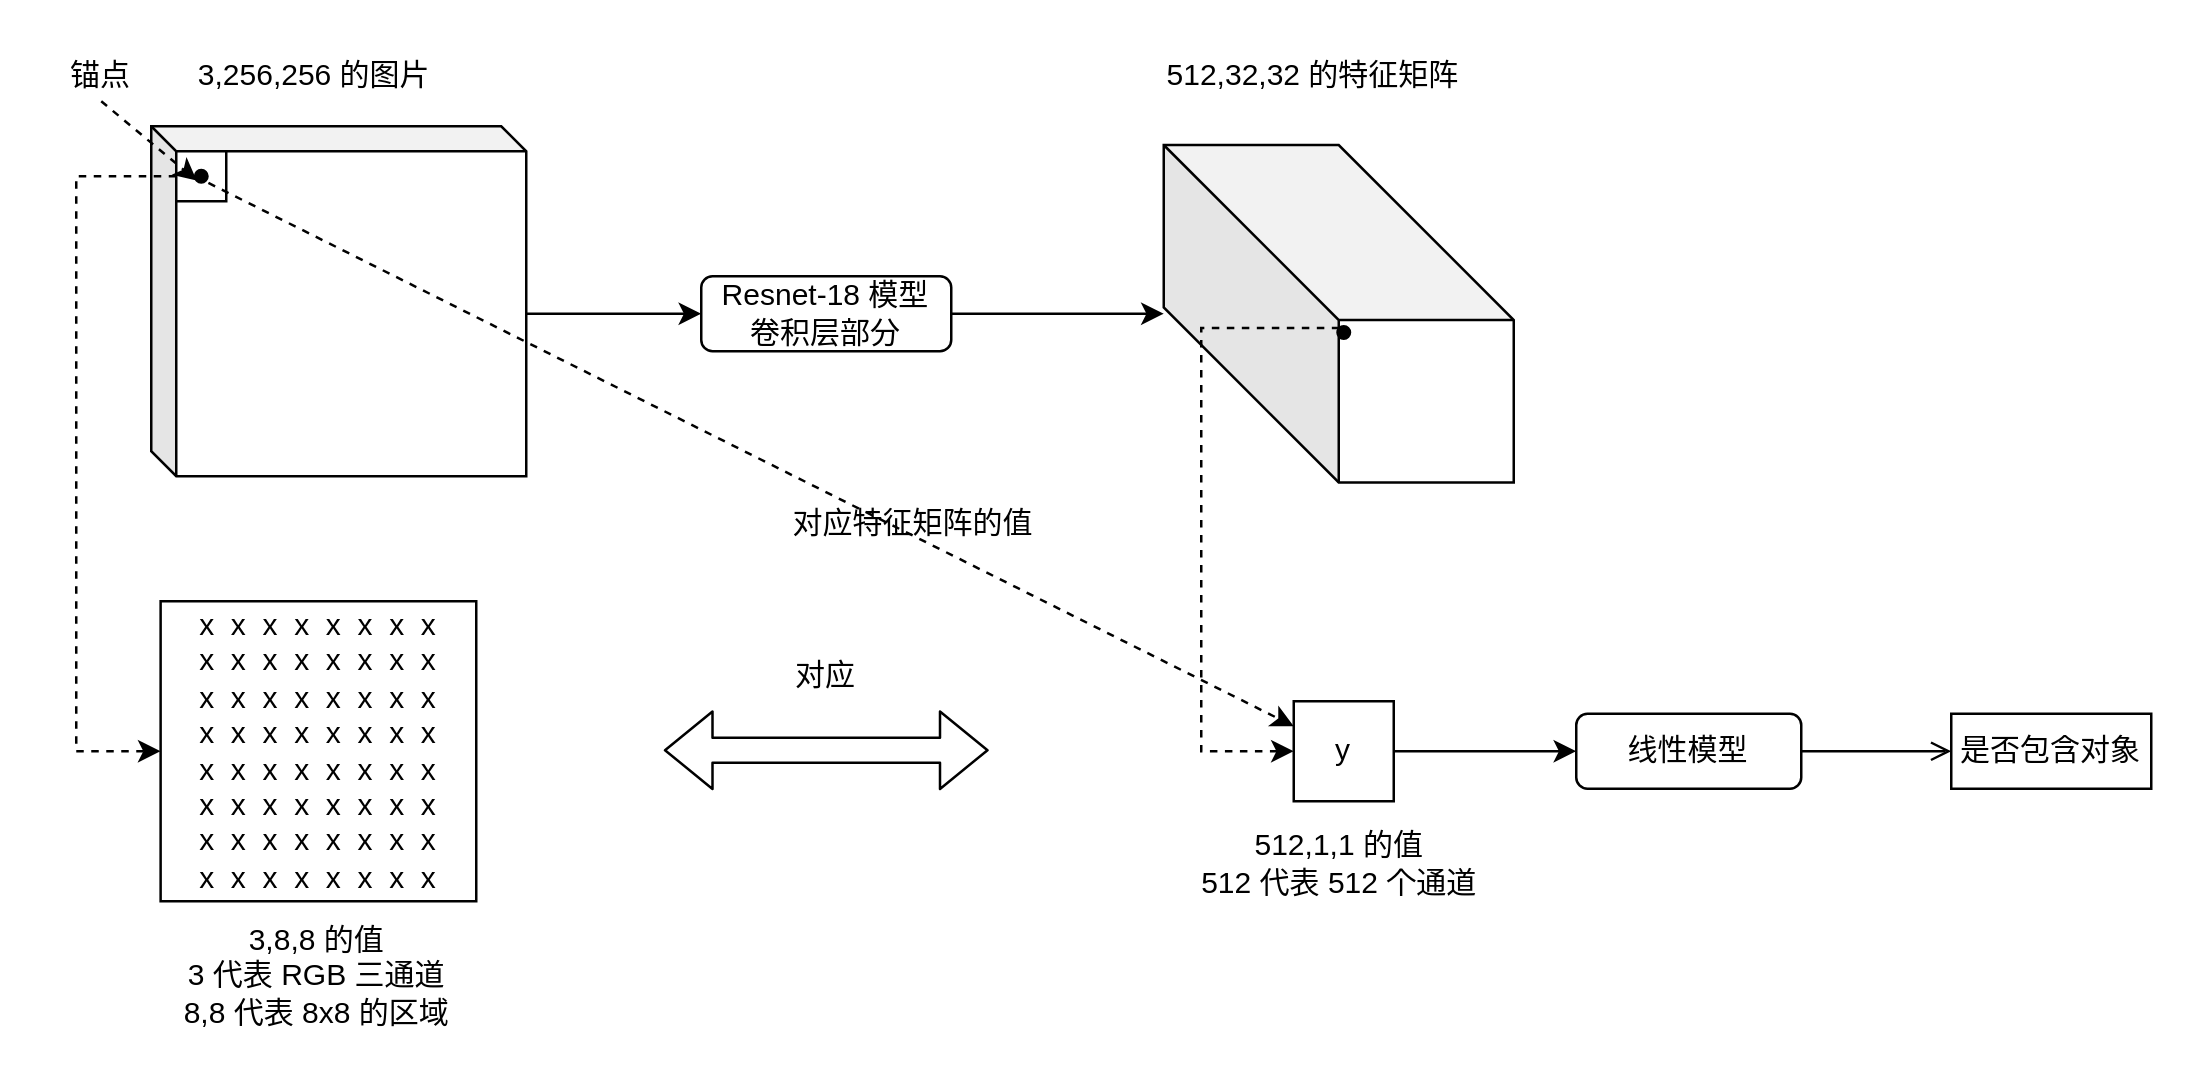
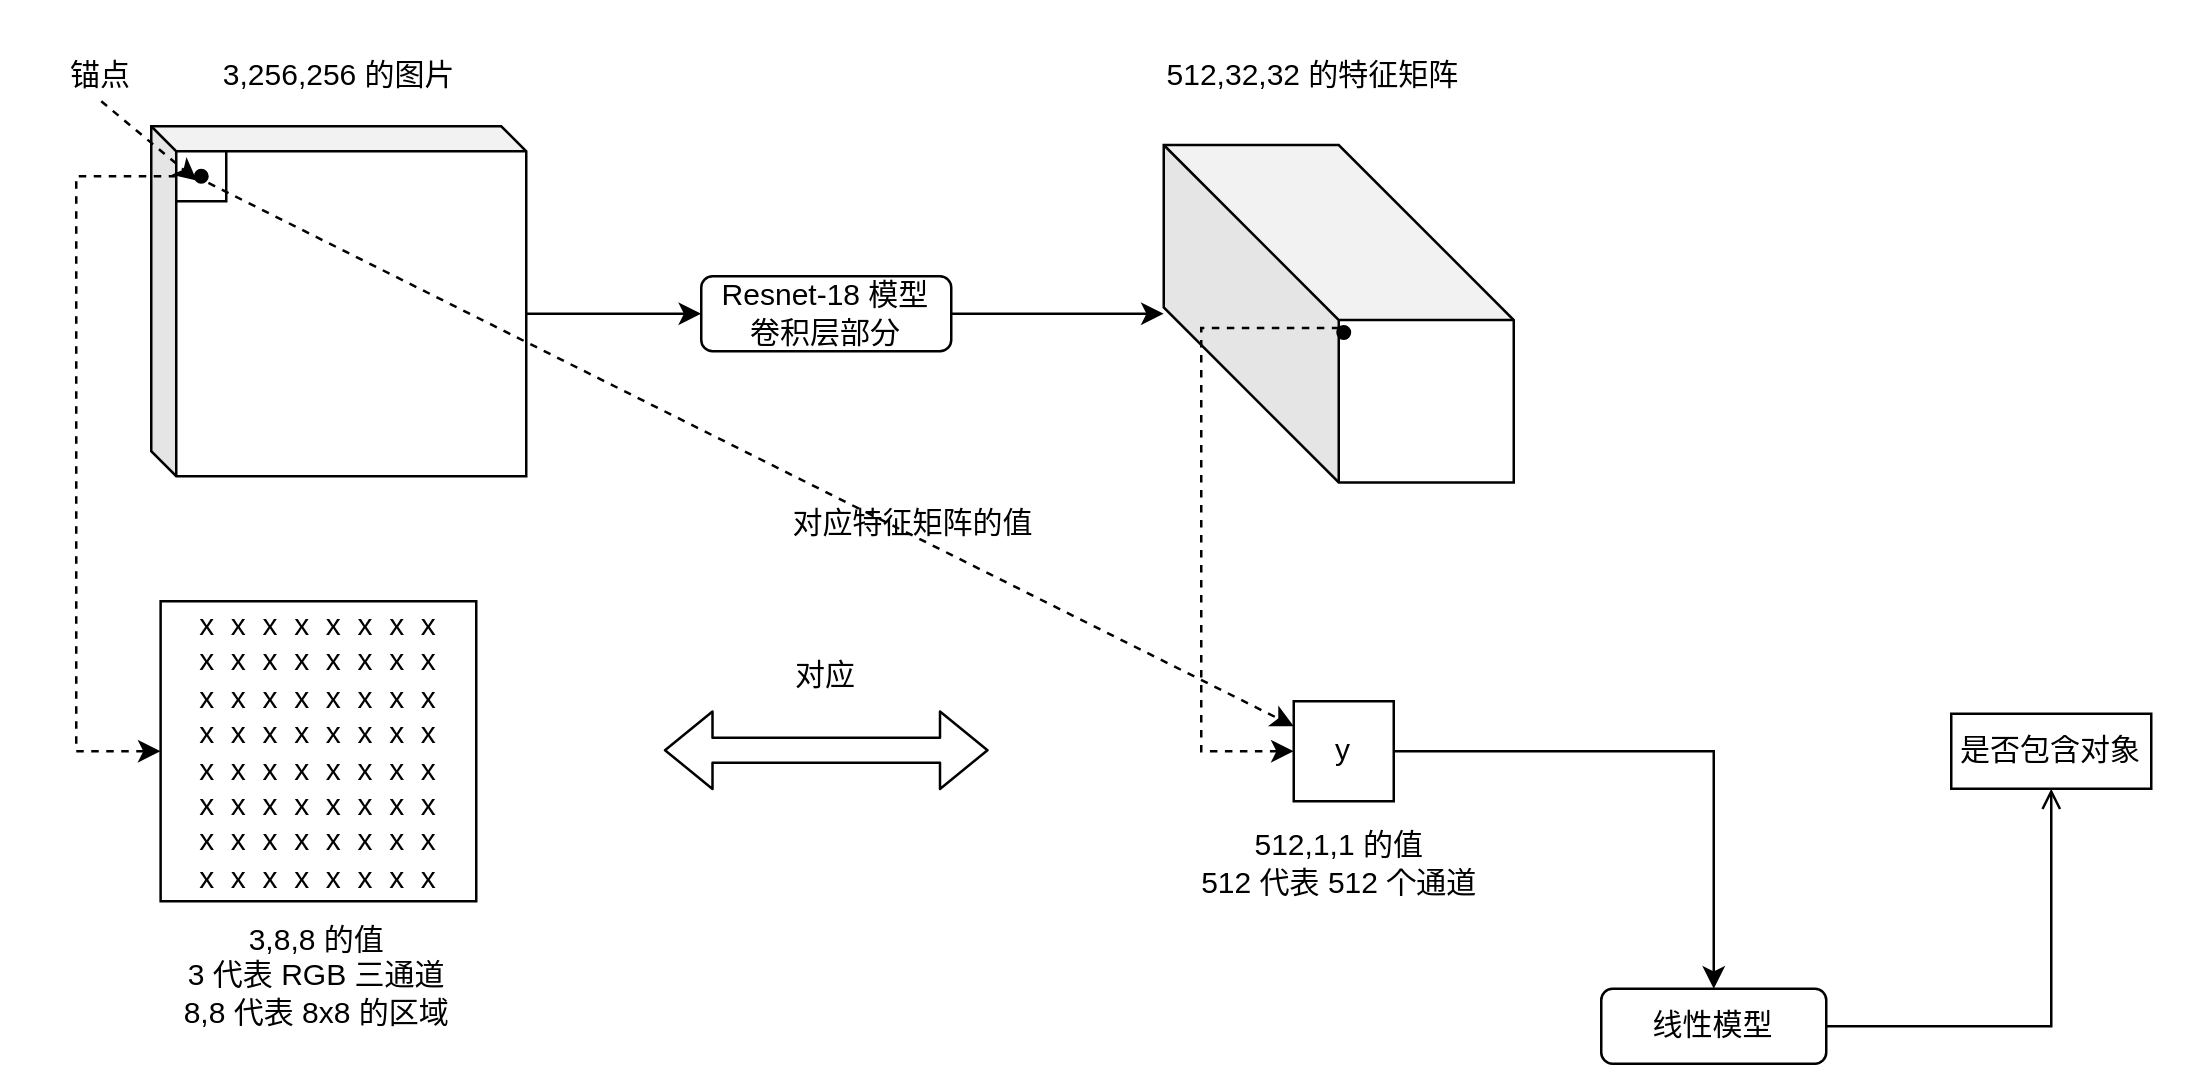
(314, 76) -> (339, 76)
(1689, 751) -> (1714, 1026)
